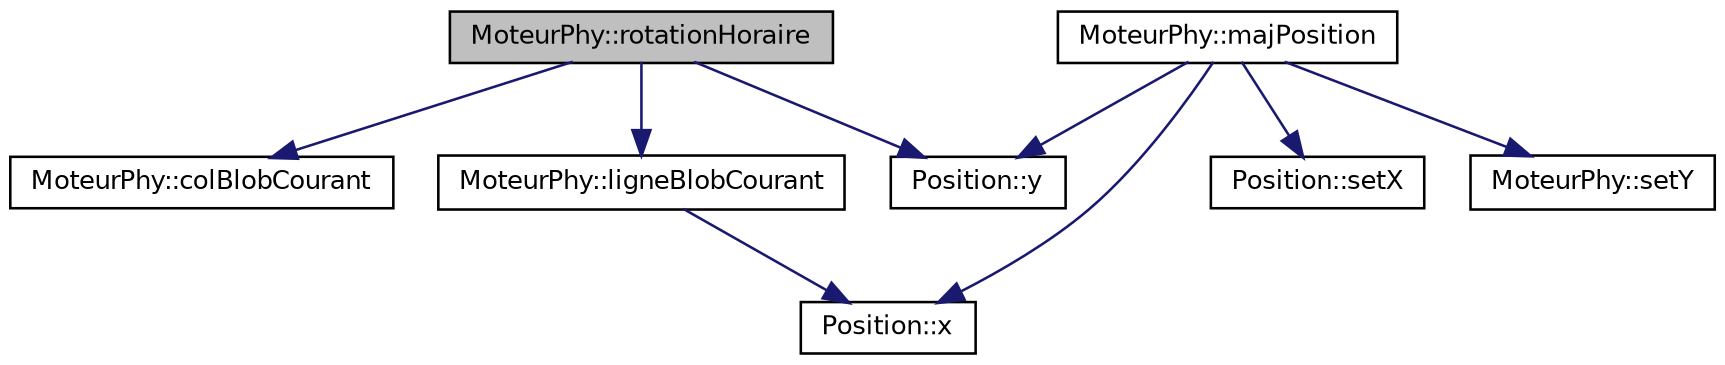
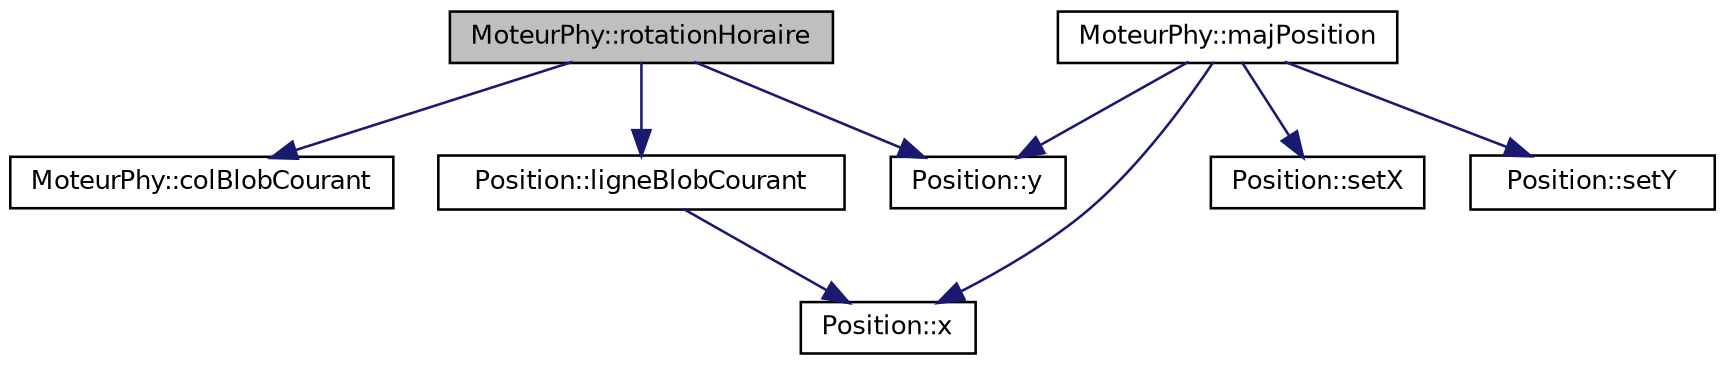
(641, 183) -> (641, 183)
(1593, 183) -> (1593, 183)
